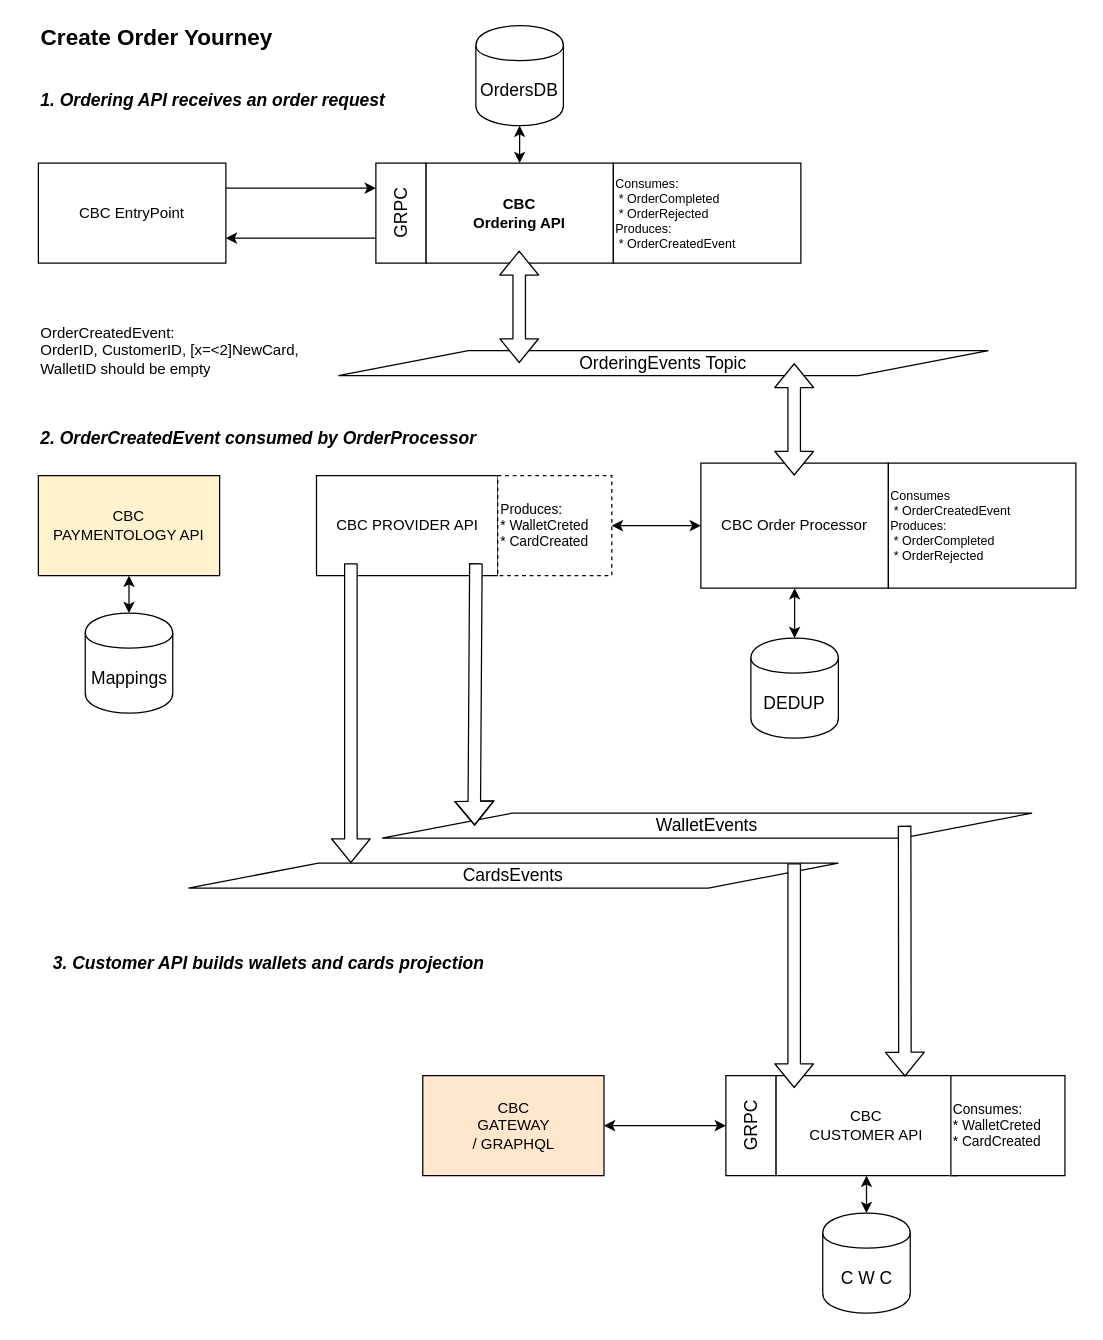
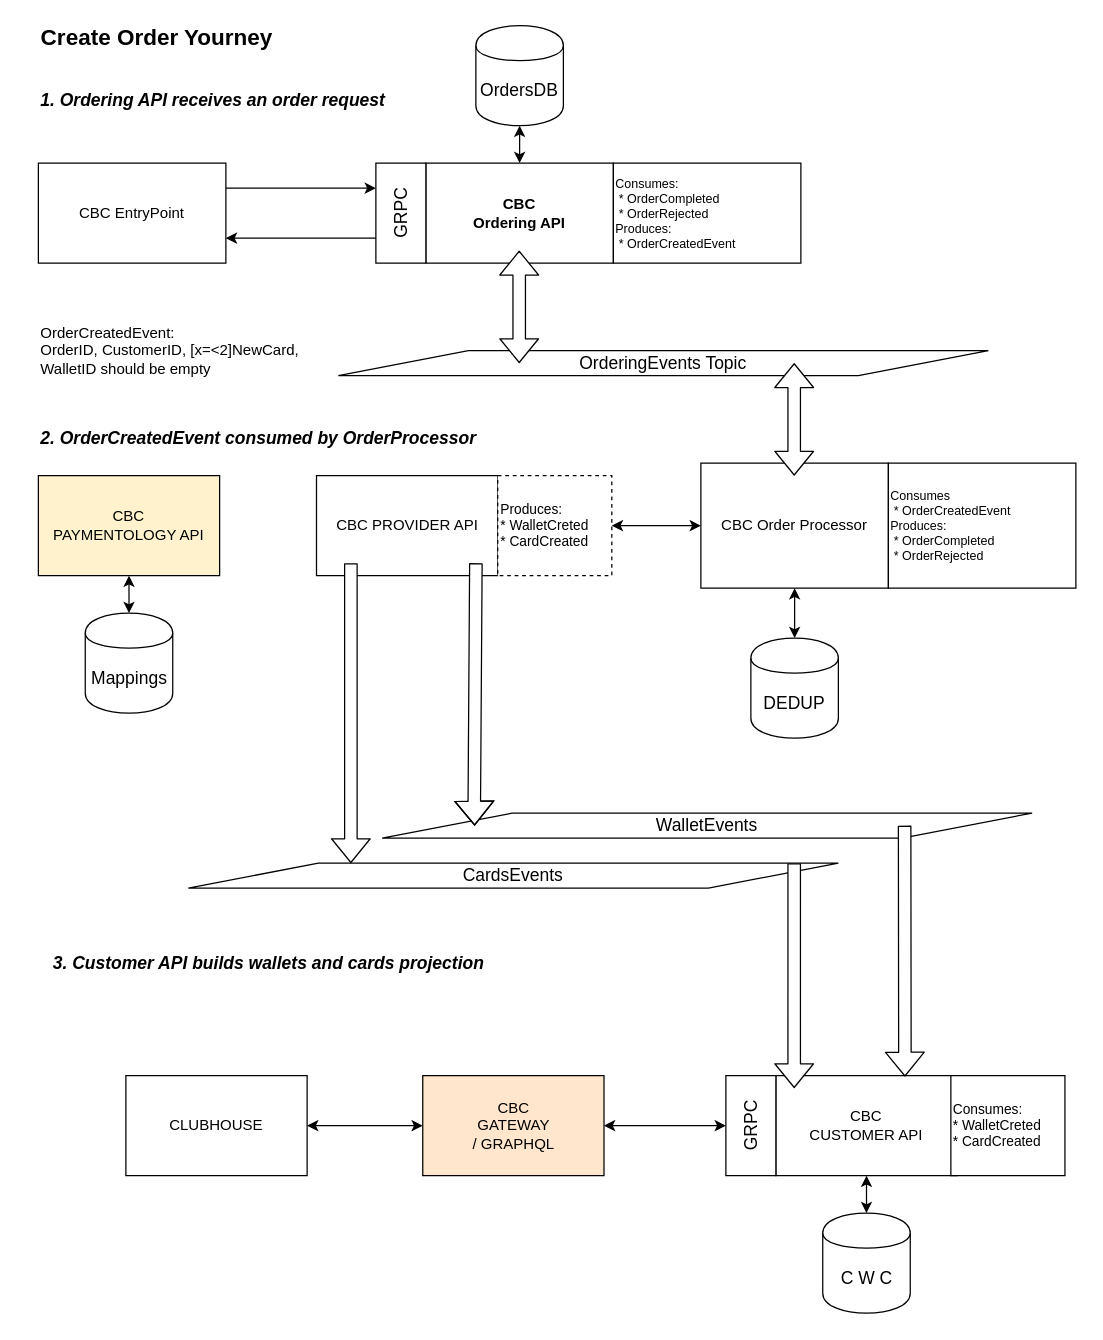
none -> (216, 1126)
none -> (364, 1126)
